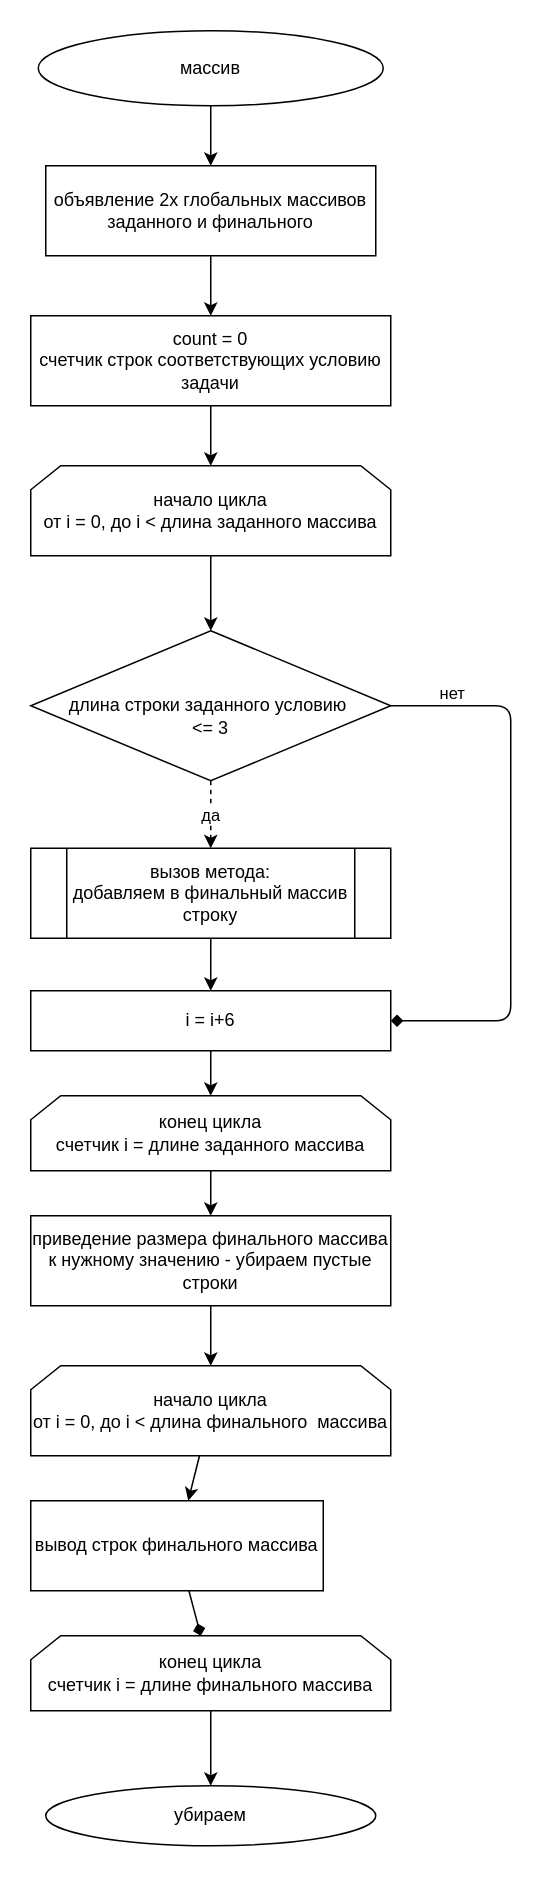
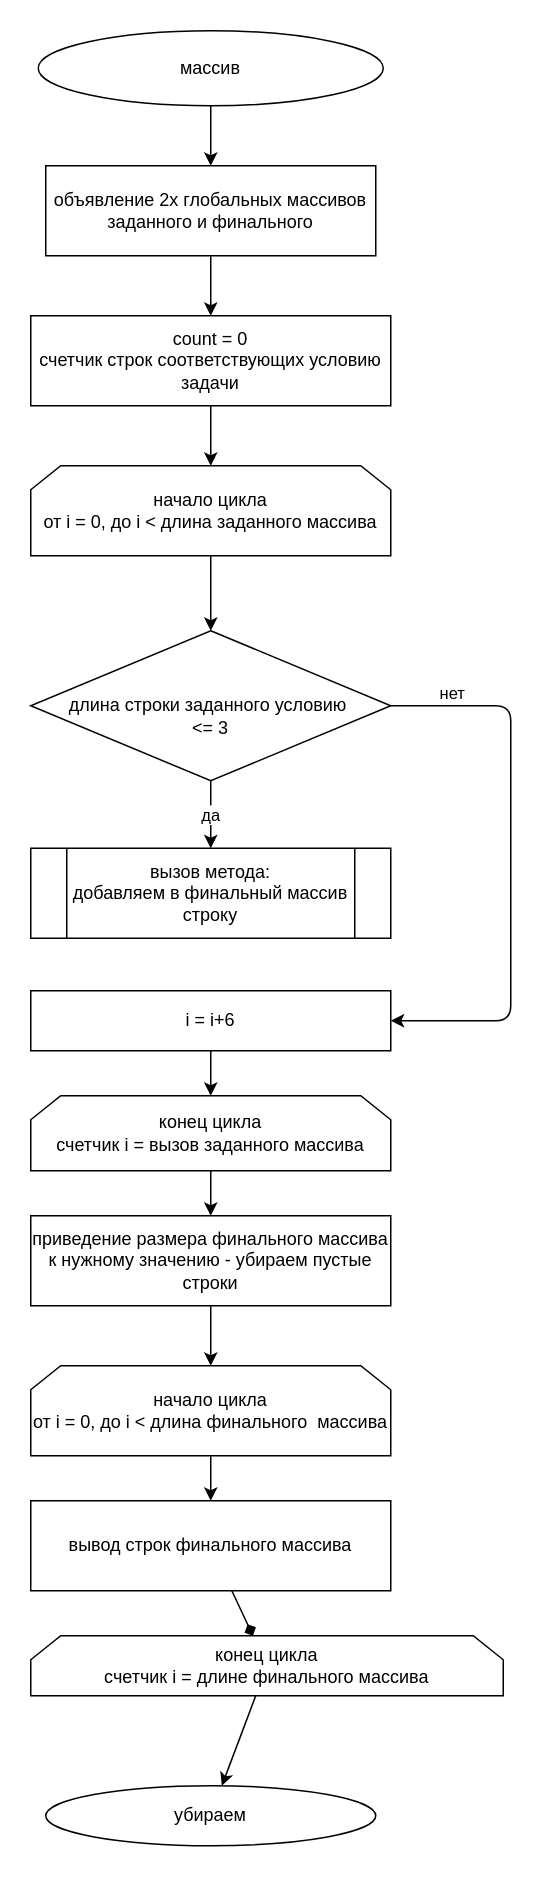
(211, 794) -> (211, 794)
(211, 960) -> none
(403, 1021) -> (402, 1021)
(211, 1133) -> (211, 1133)
(177, 1546) -> (211, 1546)
(211, 1673) -> (267, 1666)
